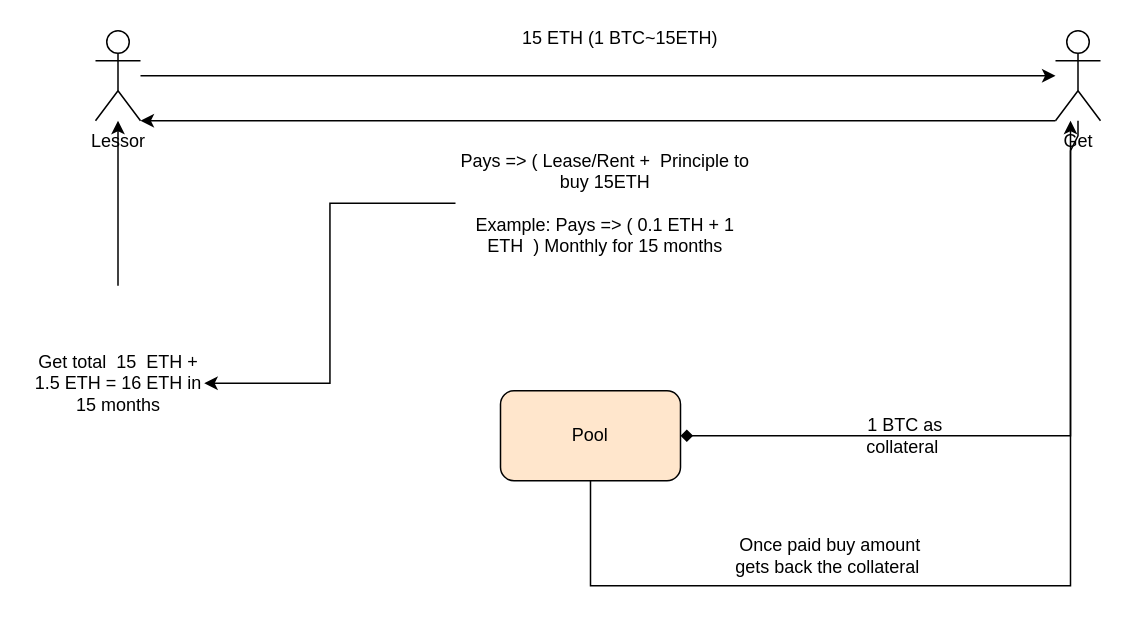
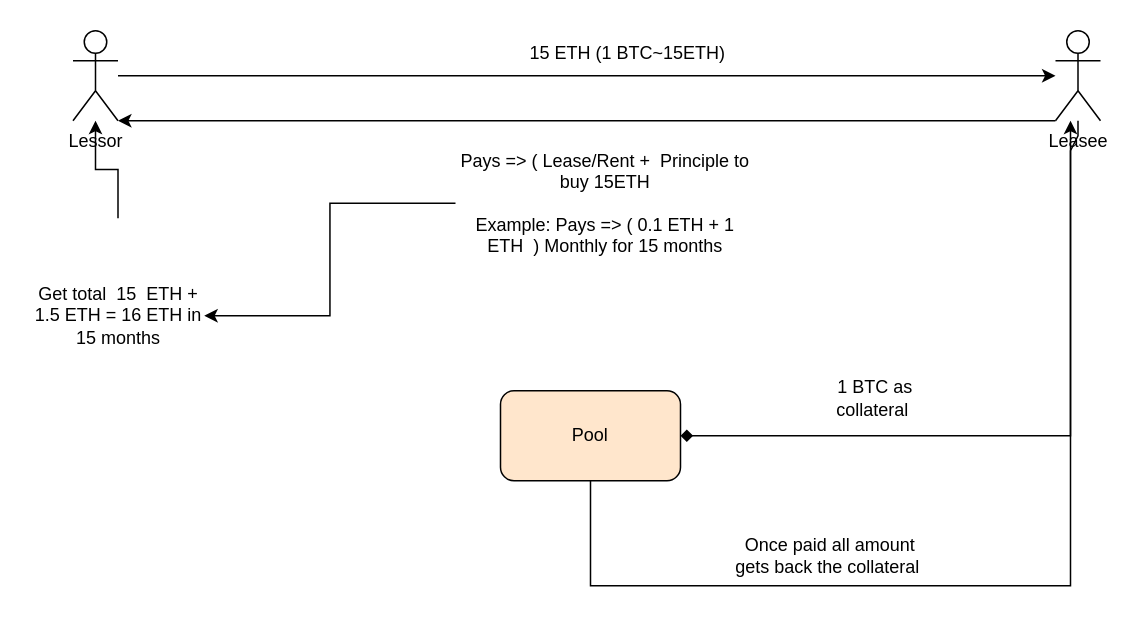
(620, 38) -> (628, 53)
(118, 76) -> (95, 76)
(1079, 142) -> (1079, 142)
(118, 383) -> (118, 316)
(905, 436) -> (875, 398)
(830, 556) -> (830, 556)
